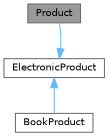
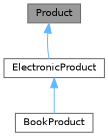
(61, 36) -> (48, 46)
